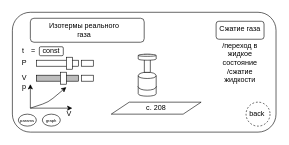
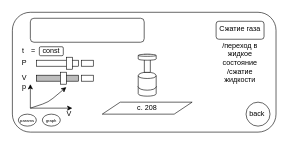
(84, 30) -> none
(156, 108) -> (147, 108)
(258, 114) -> (258, 114)
